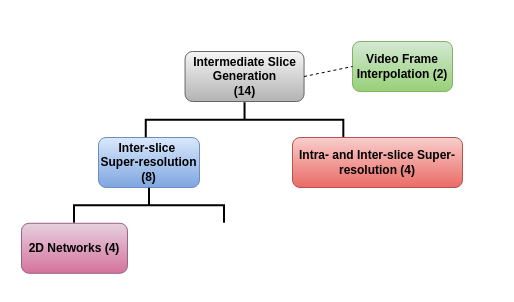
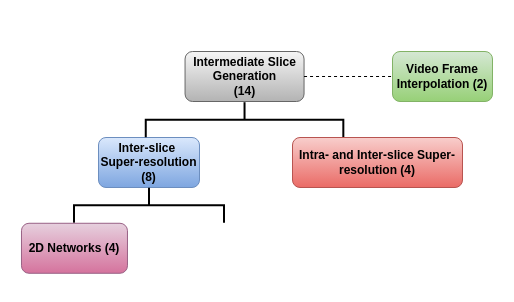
(403, 67) -> (443, 77)
